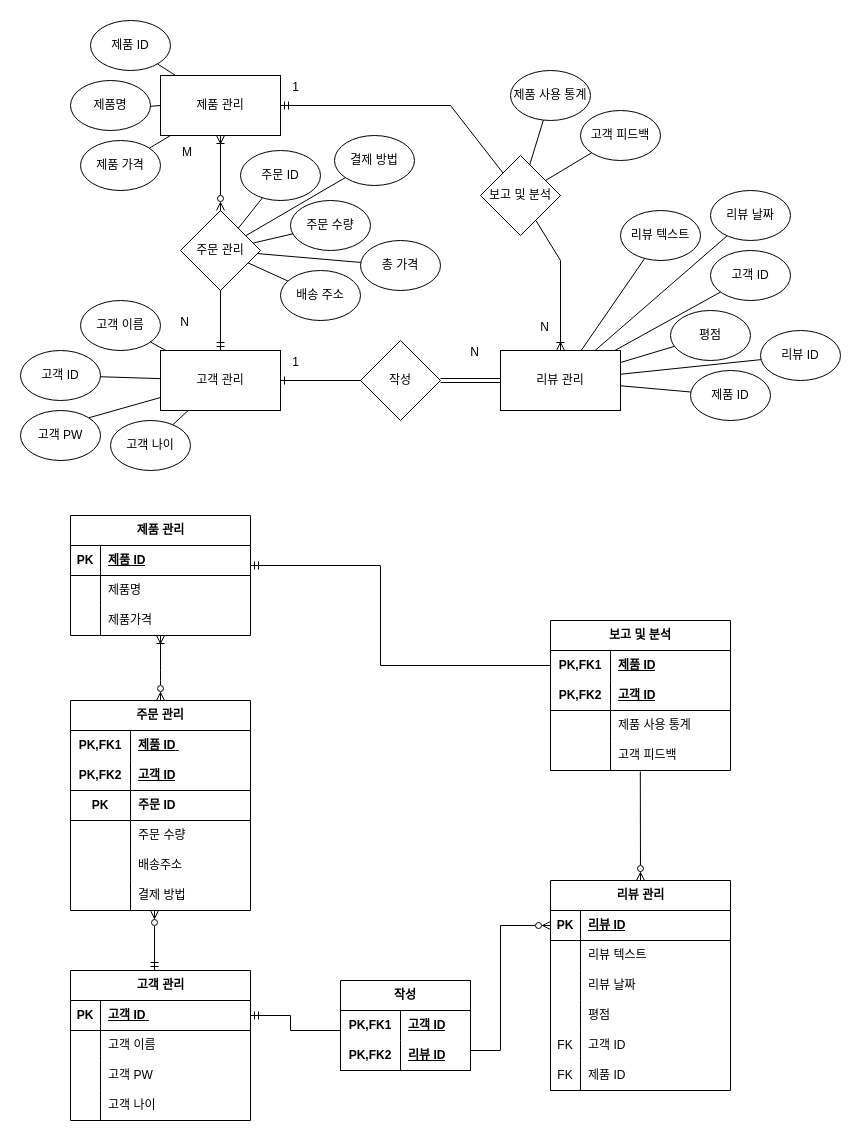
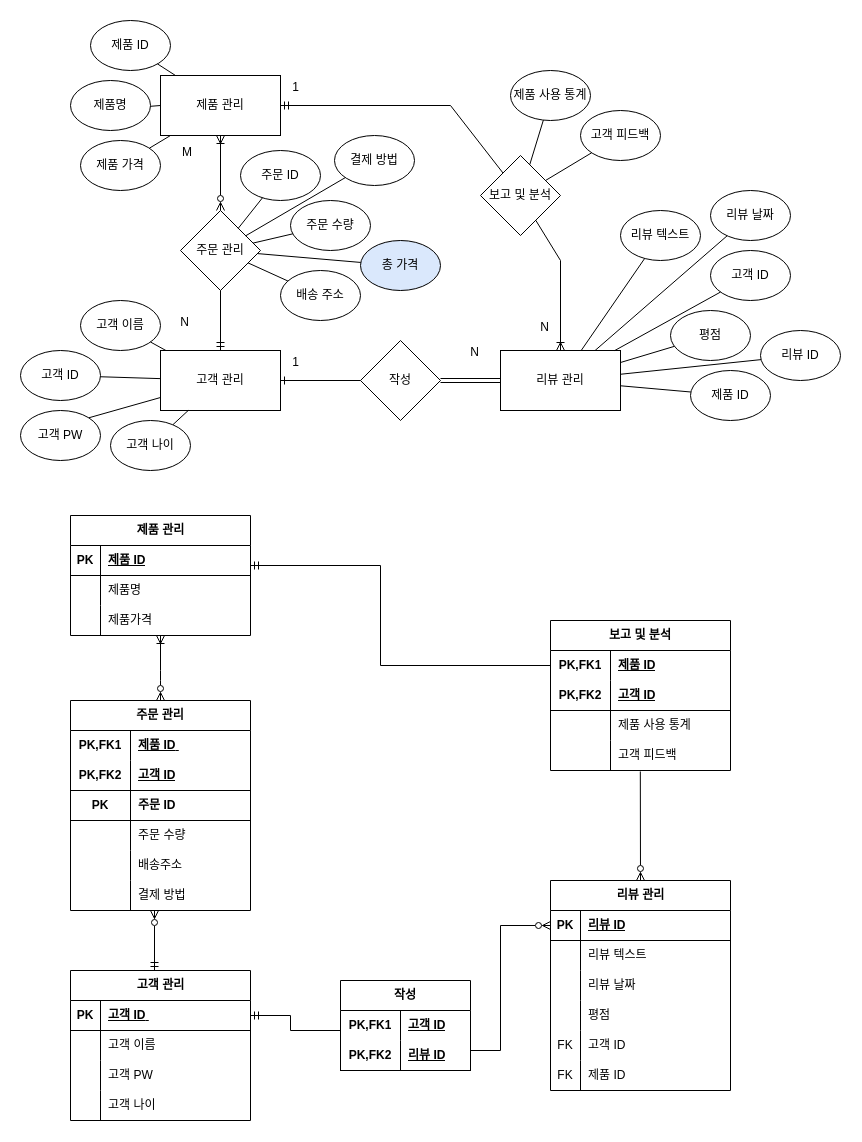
(401, 266) -> (401, 266)
